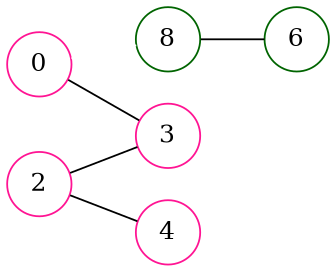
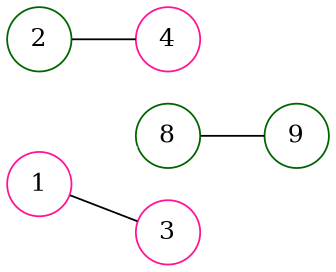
(297, 39) -> (297, 136)
(39, 64) -> (39, 184)
(104, 160) -> none
(39, 184) -> (39, 39)
